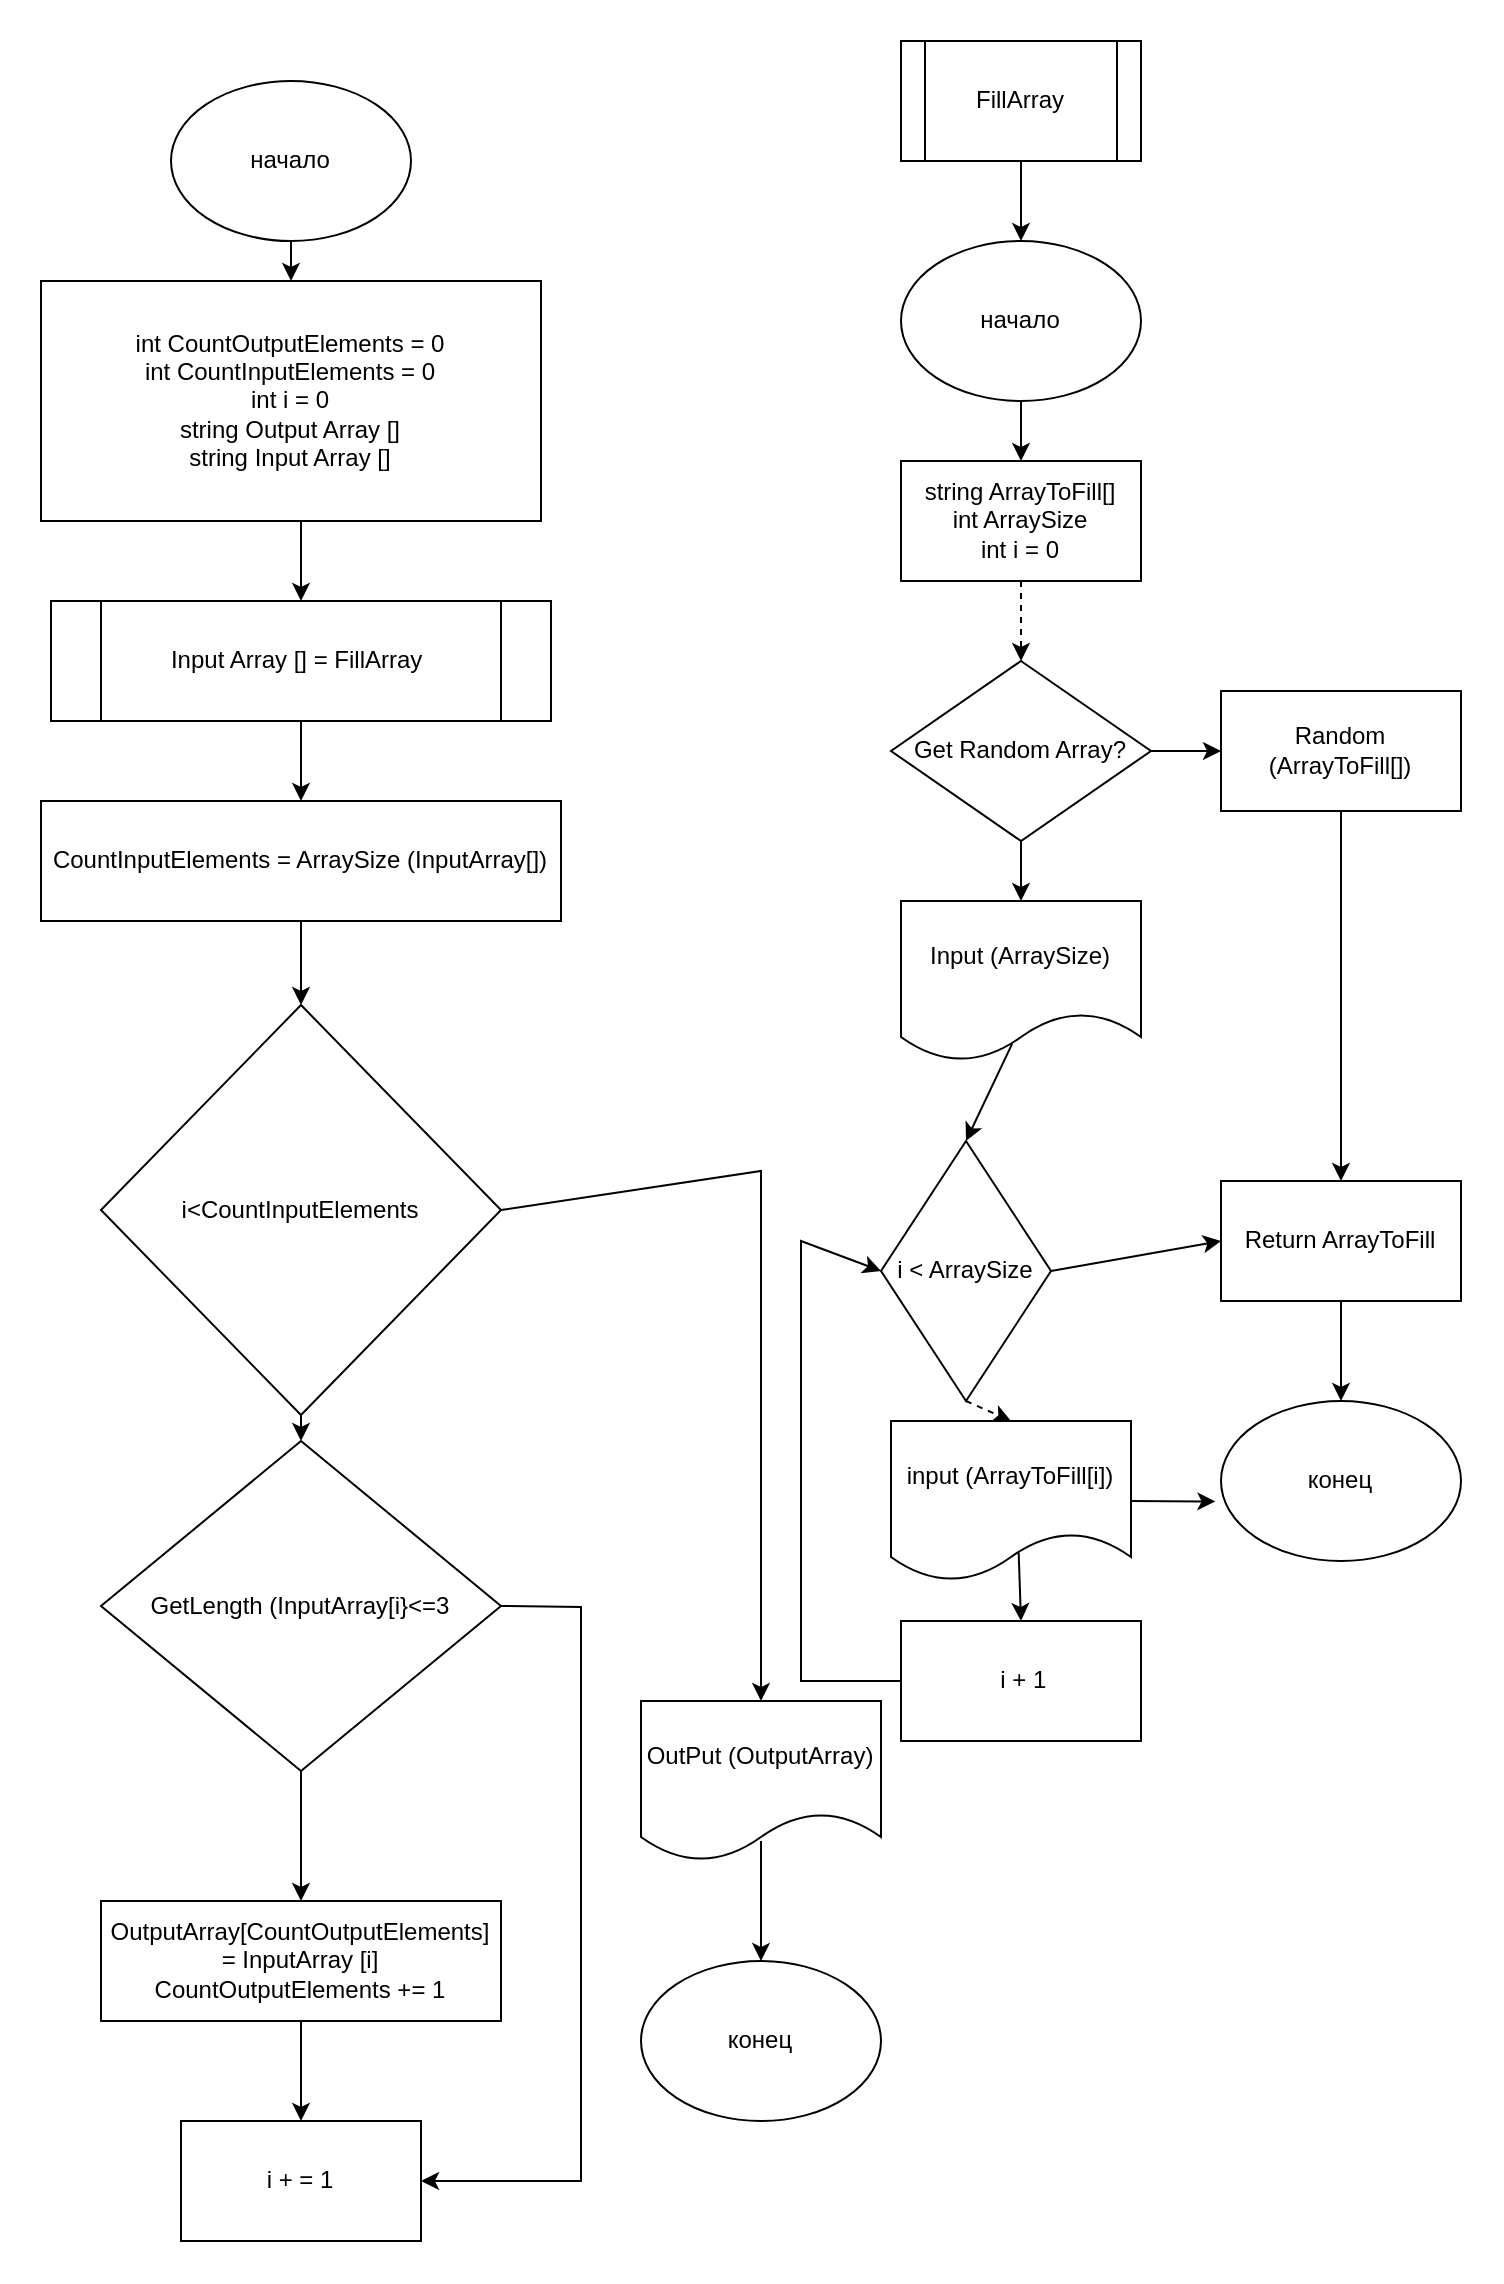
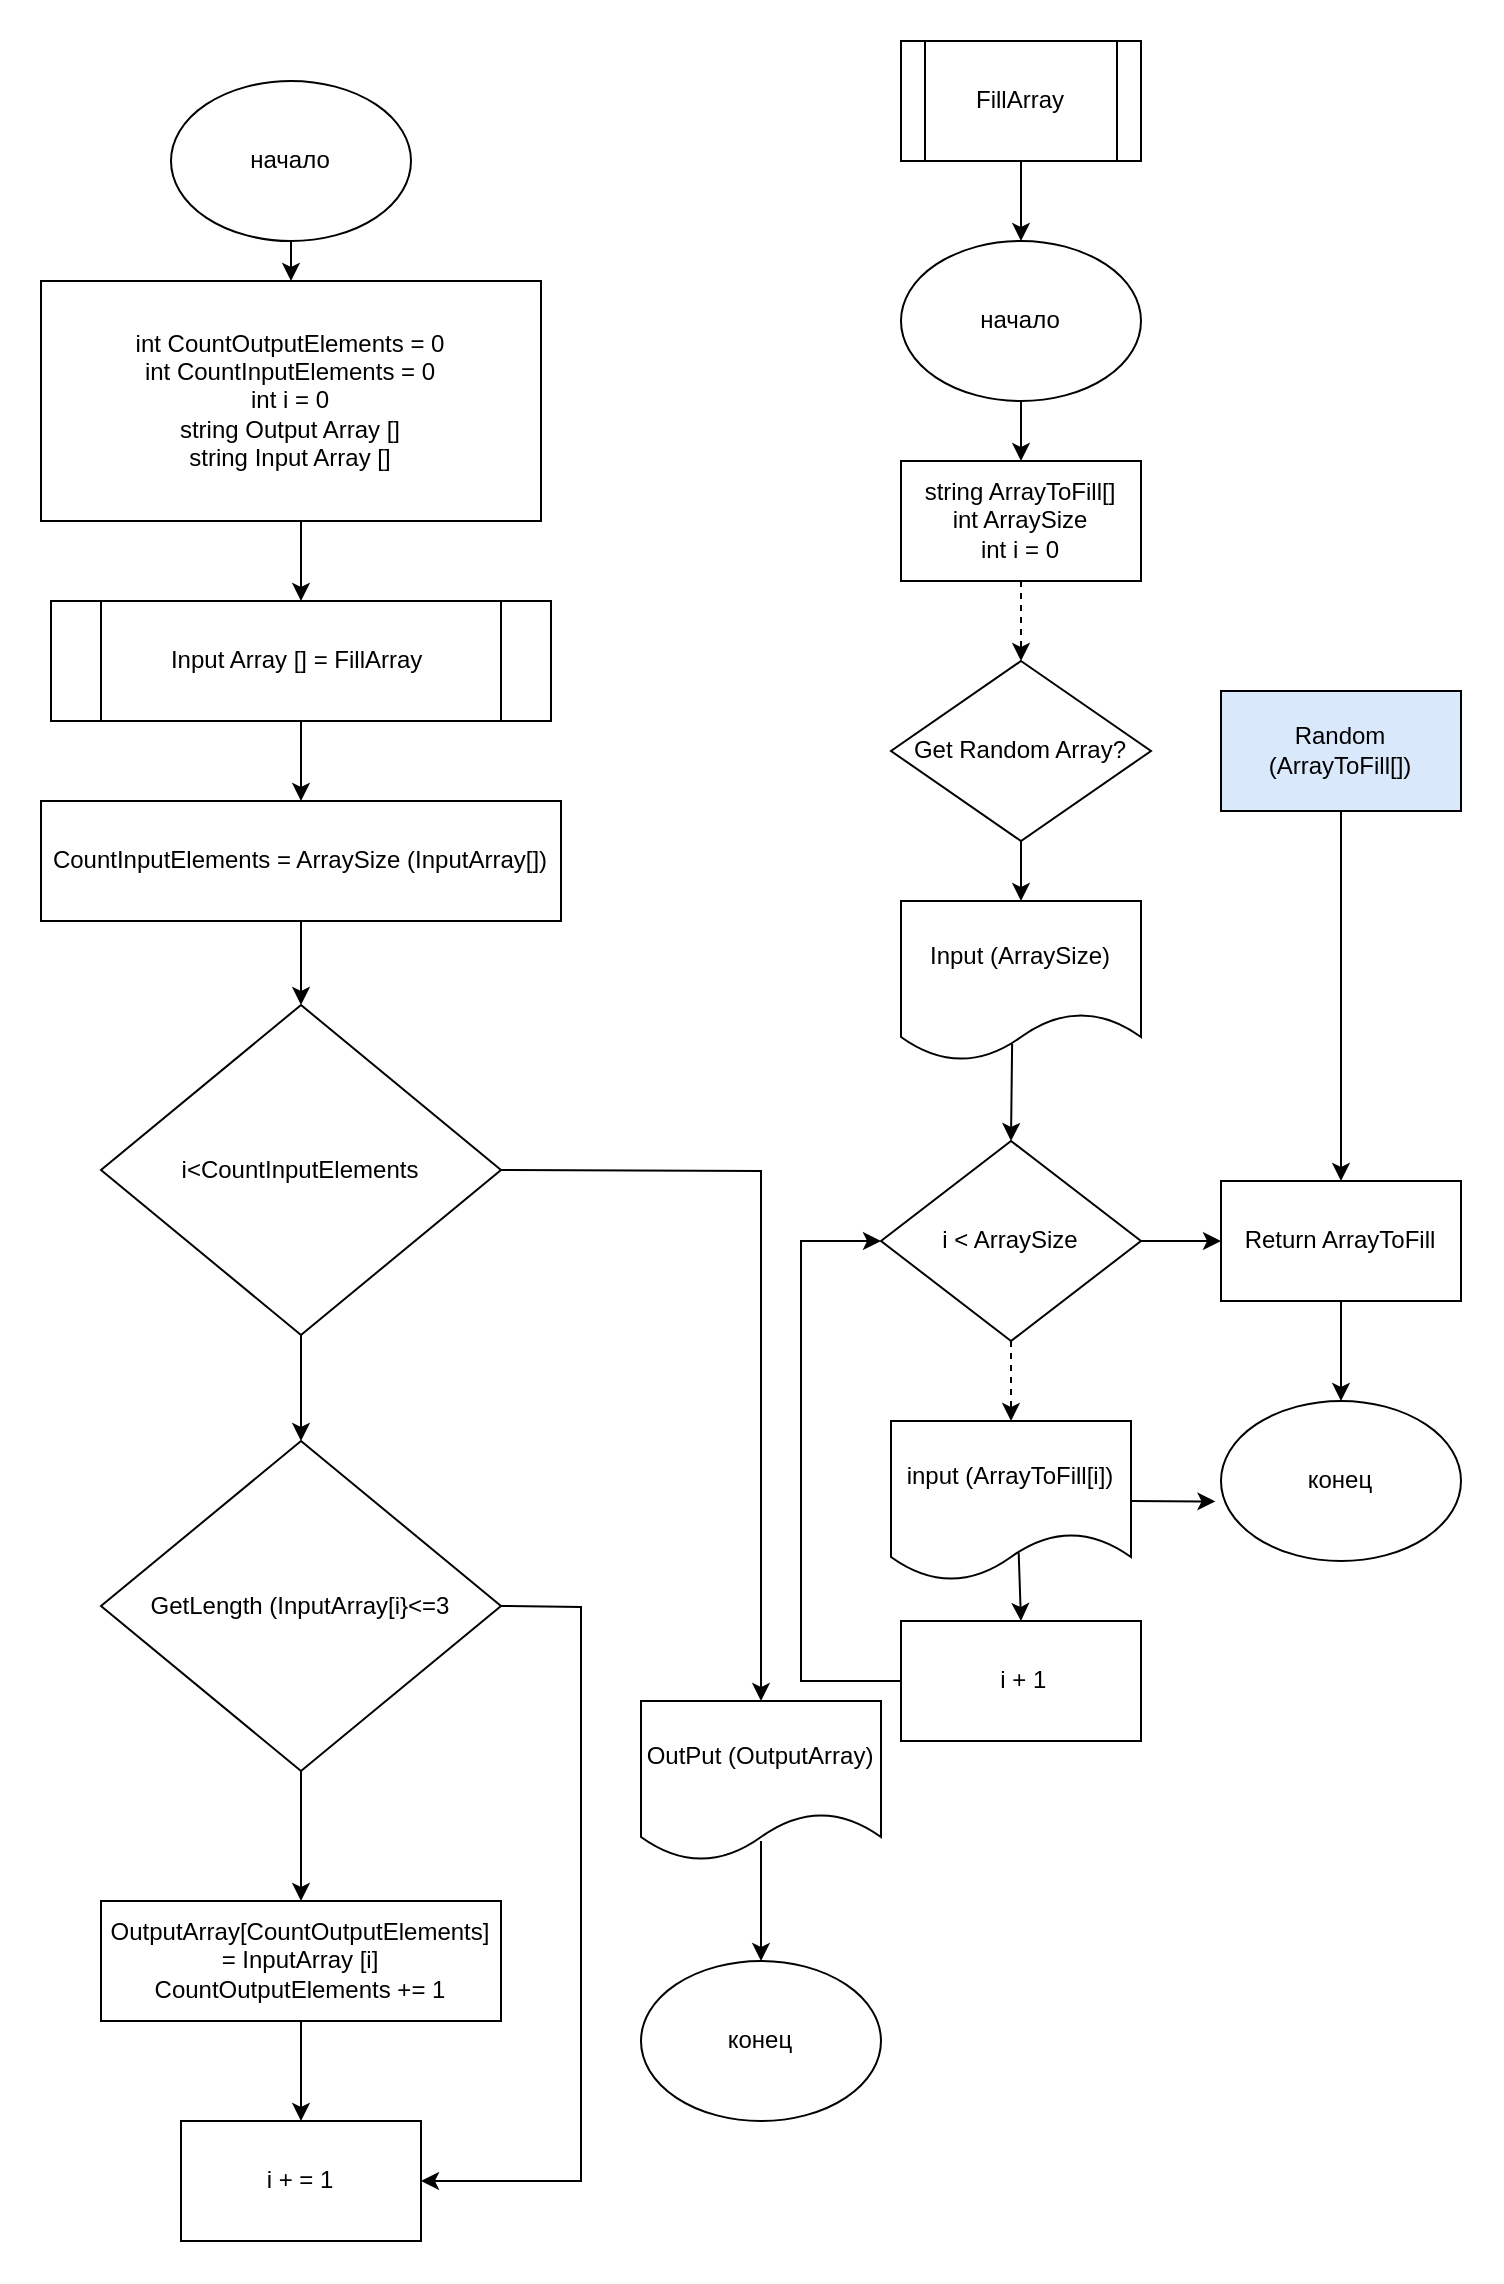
(1179, 751) -> none
(1341, 751) -> (1341, 751)
(301, 1210) -> (301, 1170)
(966, 1271) -> (1011, 1241)
